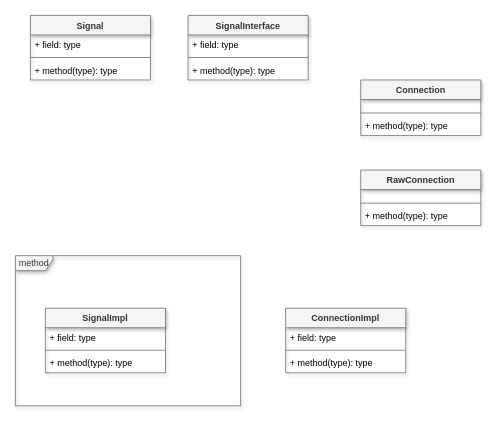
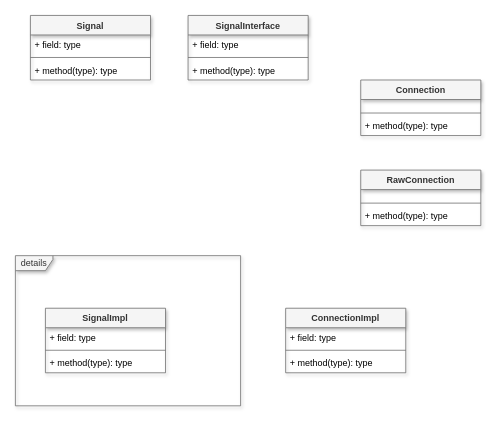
(34, 263) -> (34, 263)
